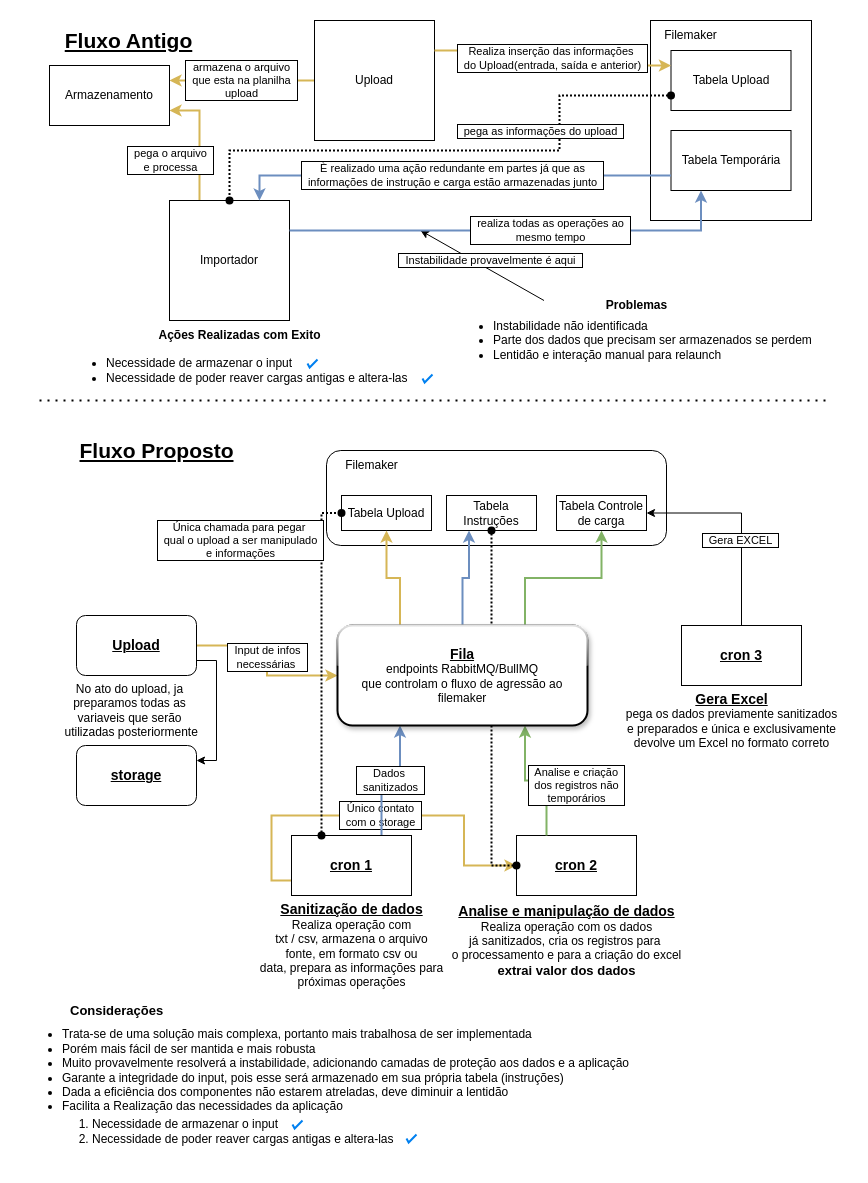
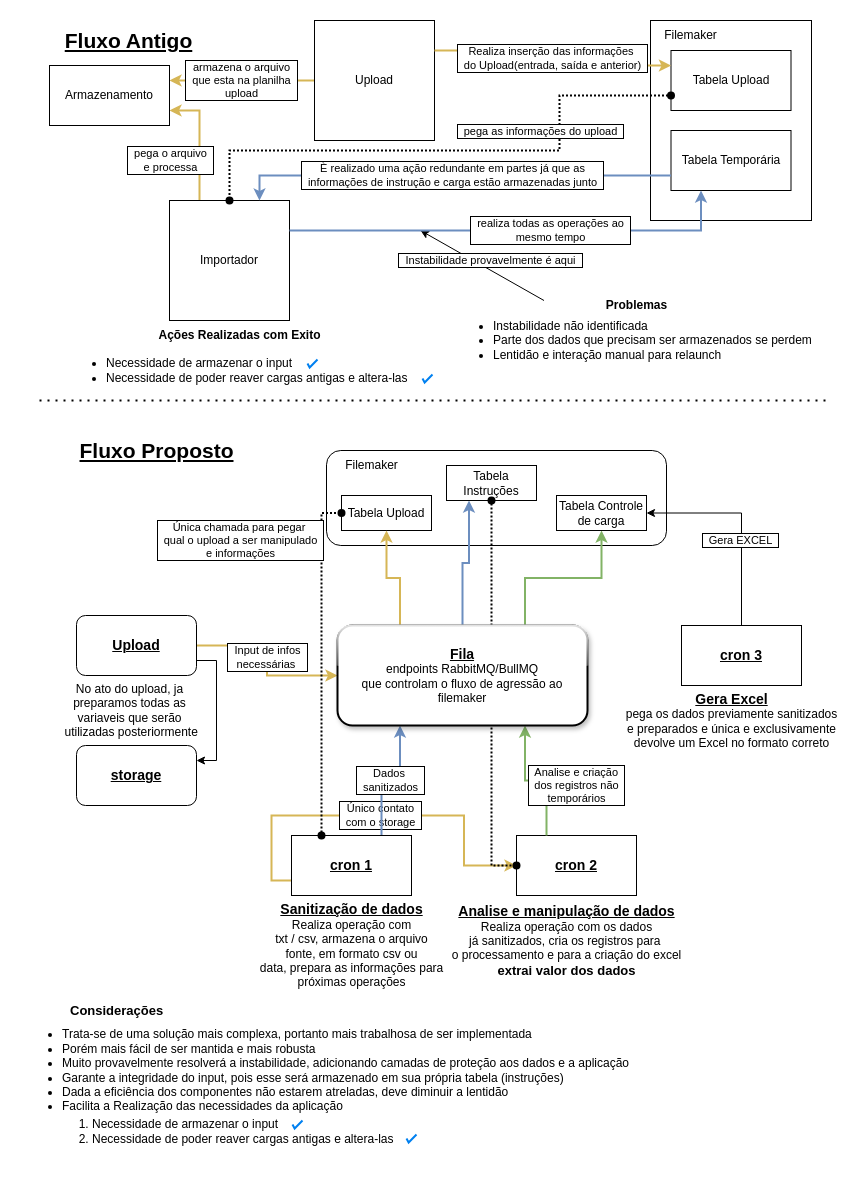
(492, 513) -> (492, 483)
